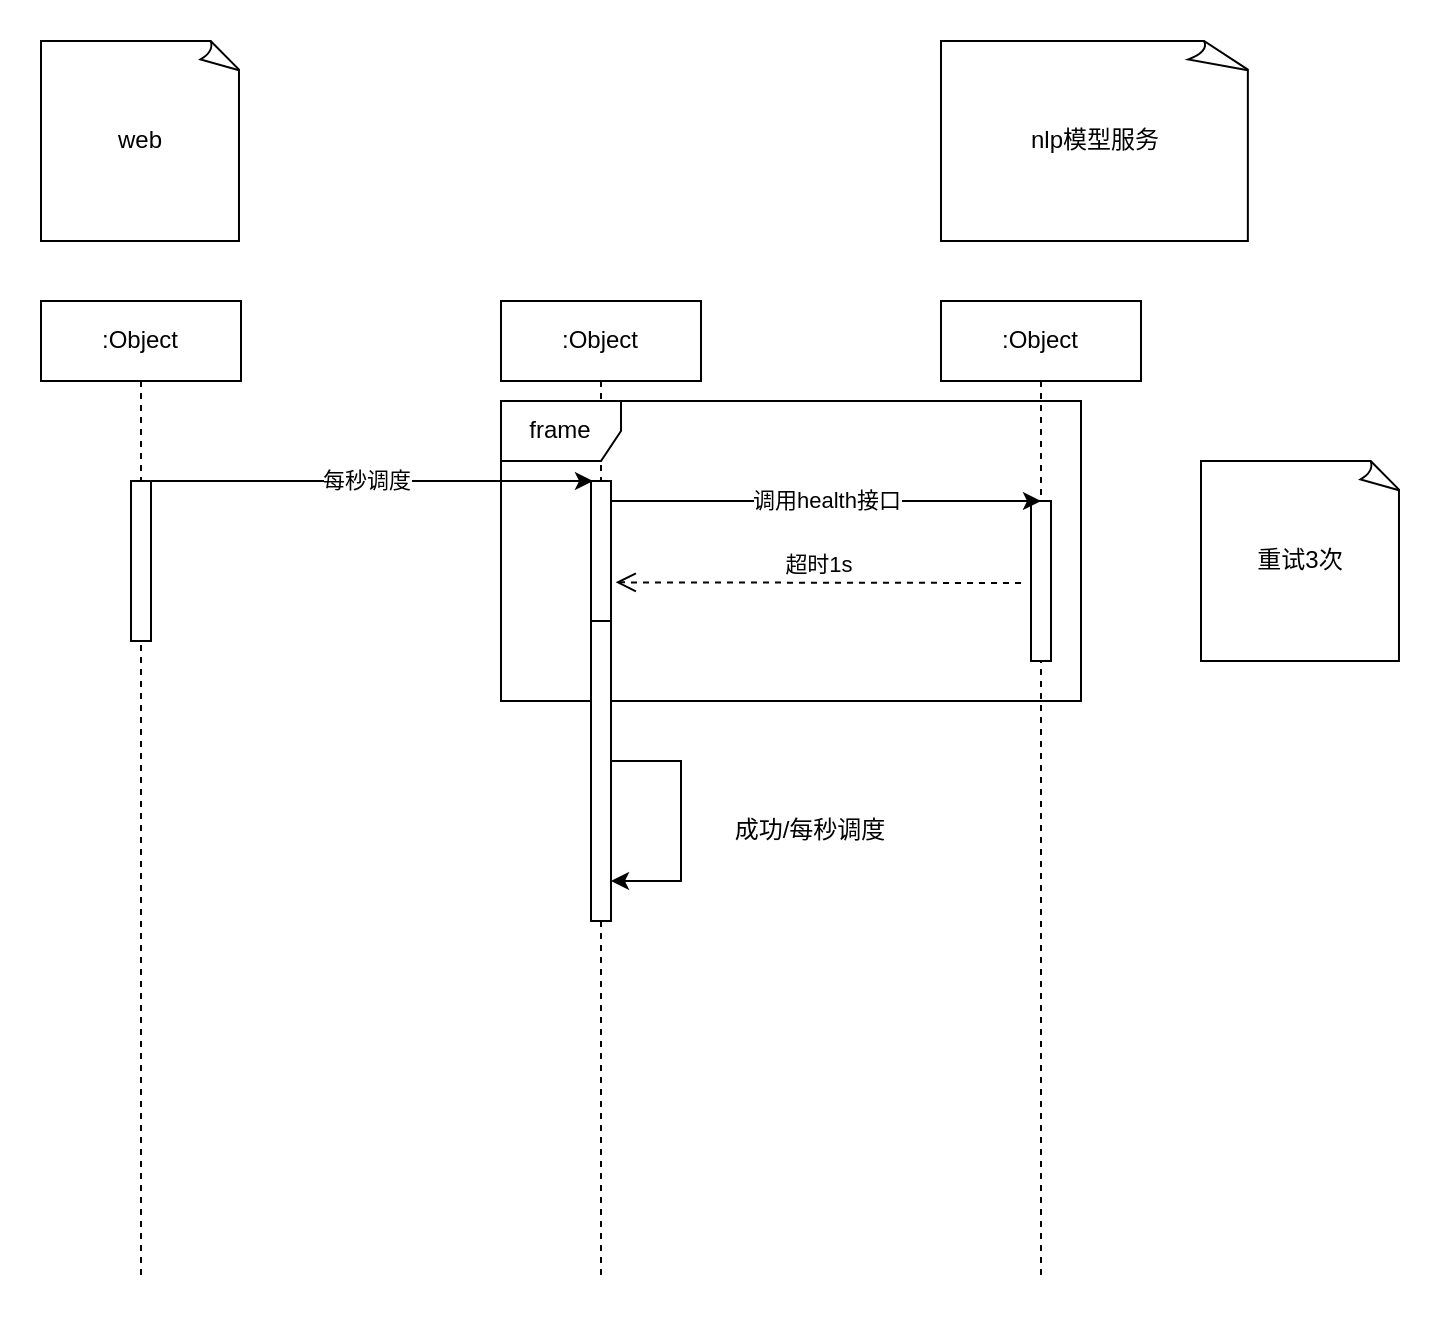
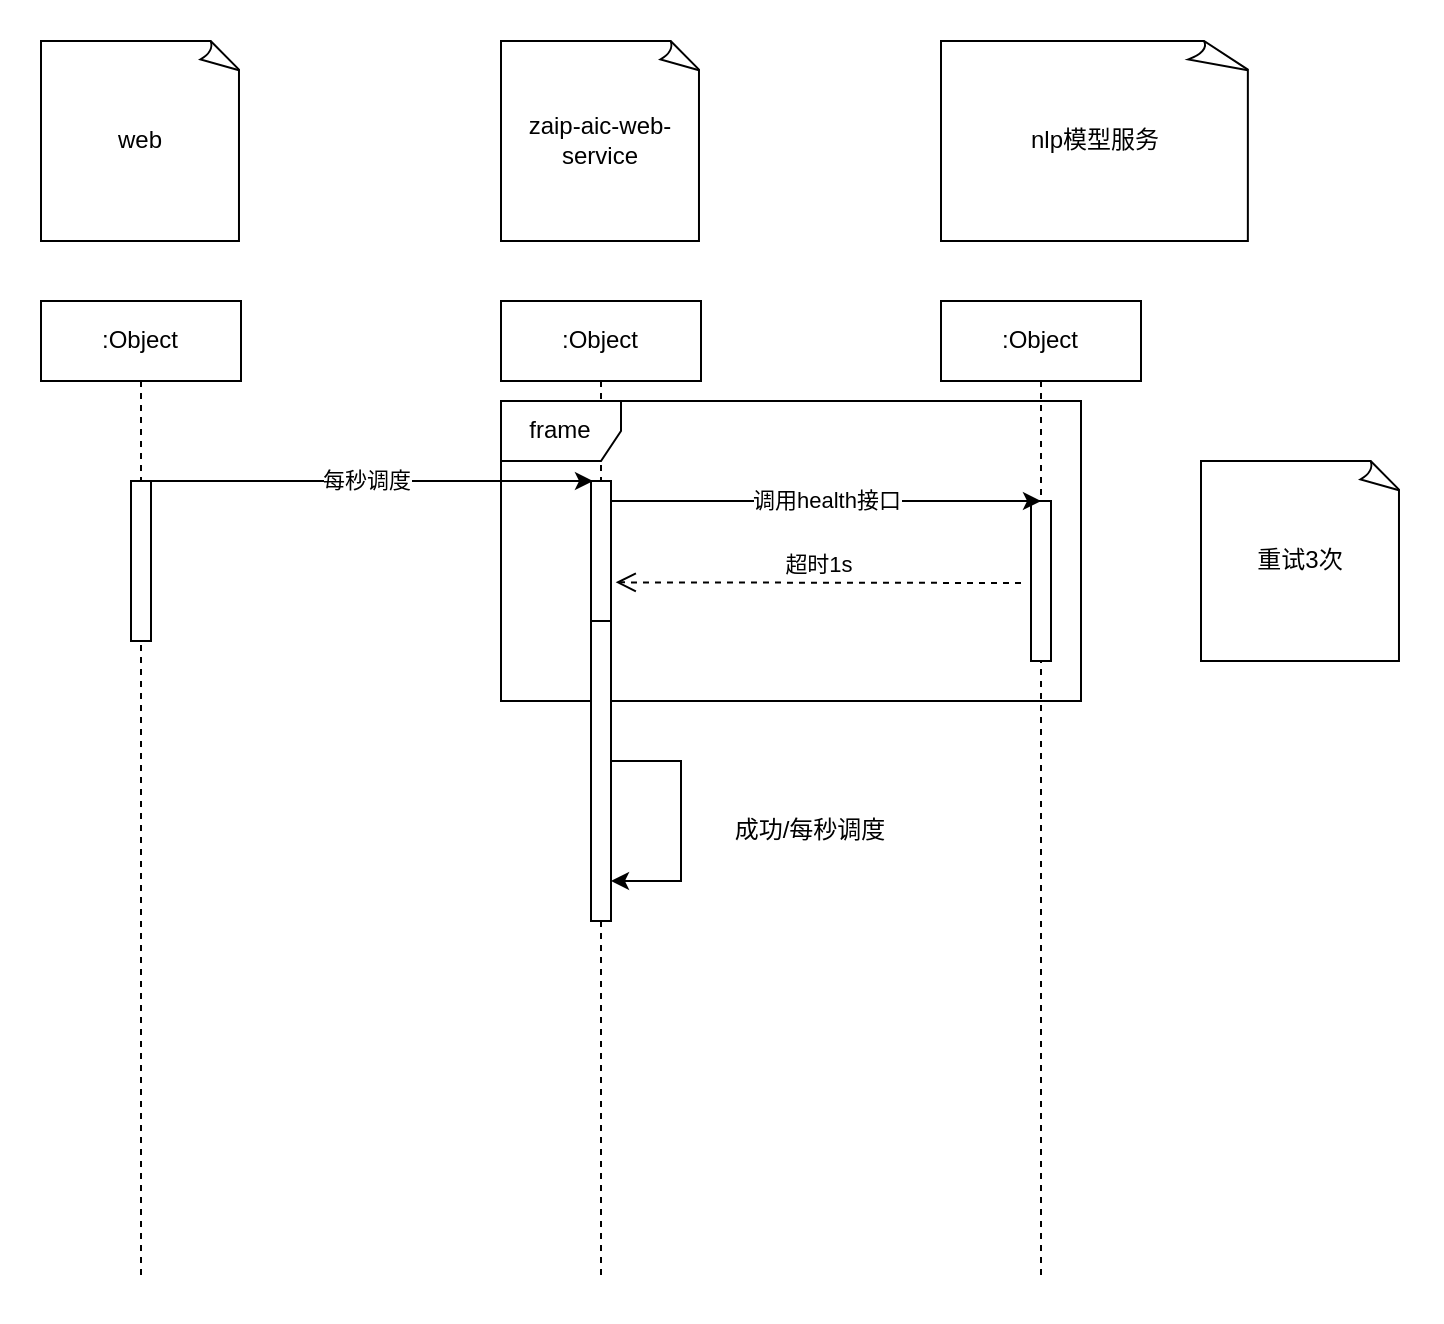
none -> (601, 141)
